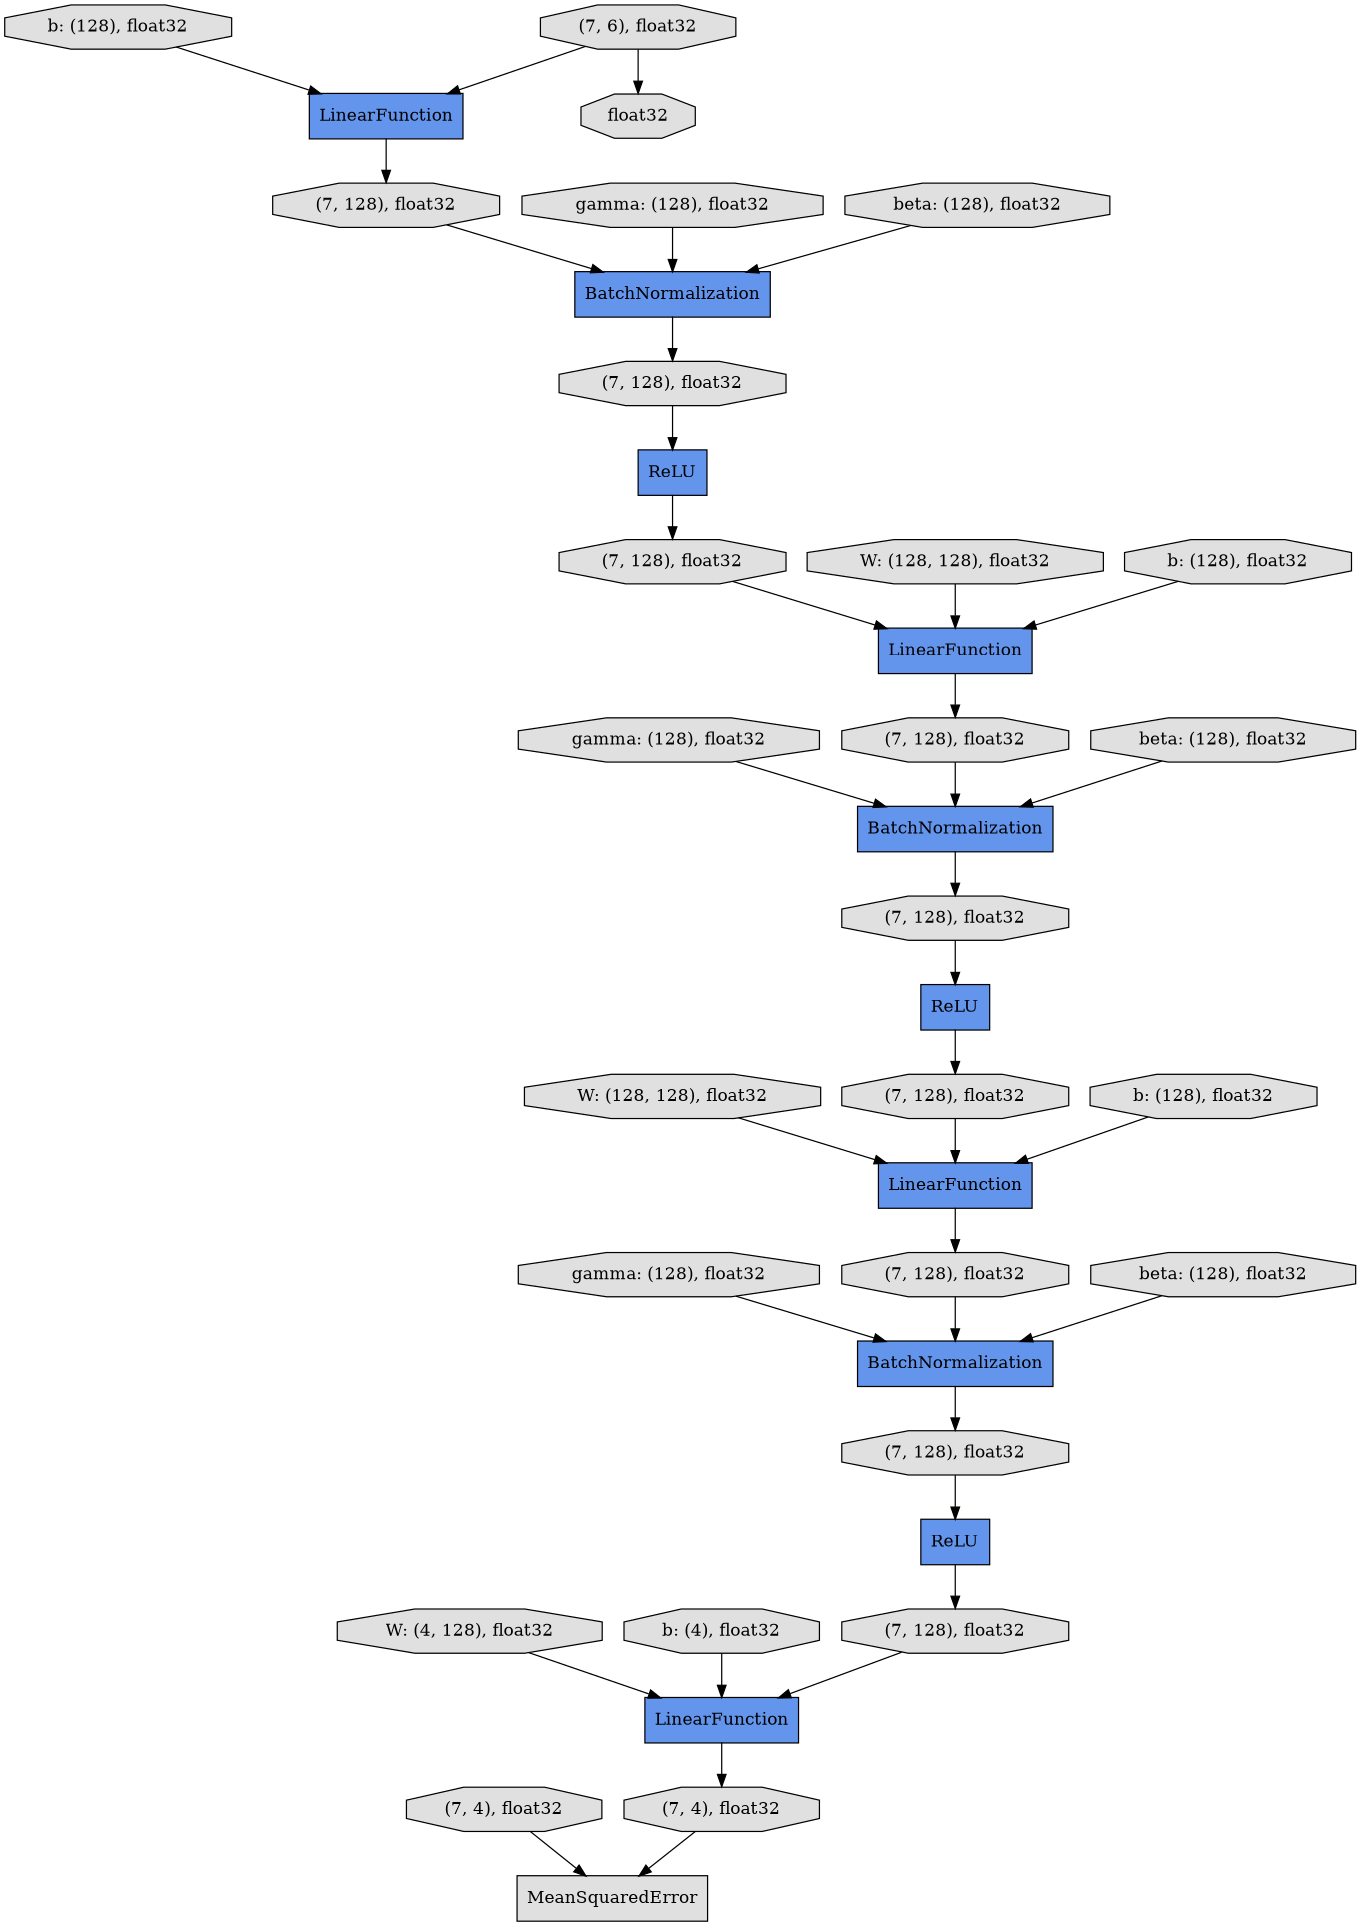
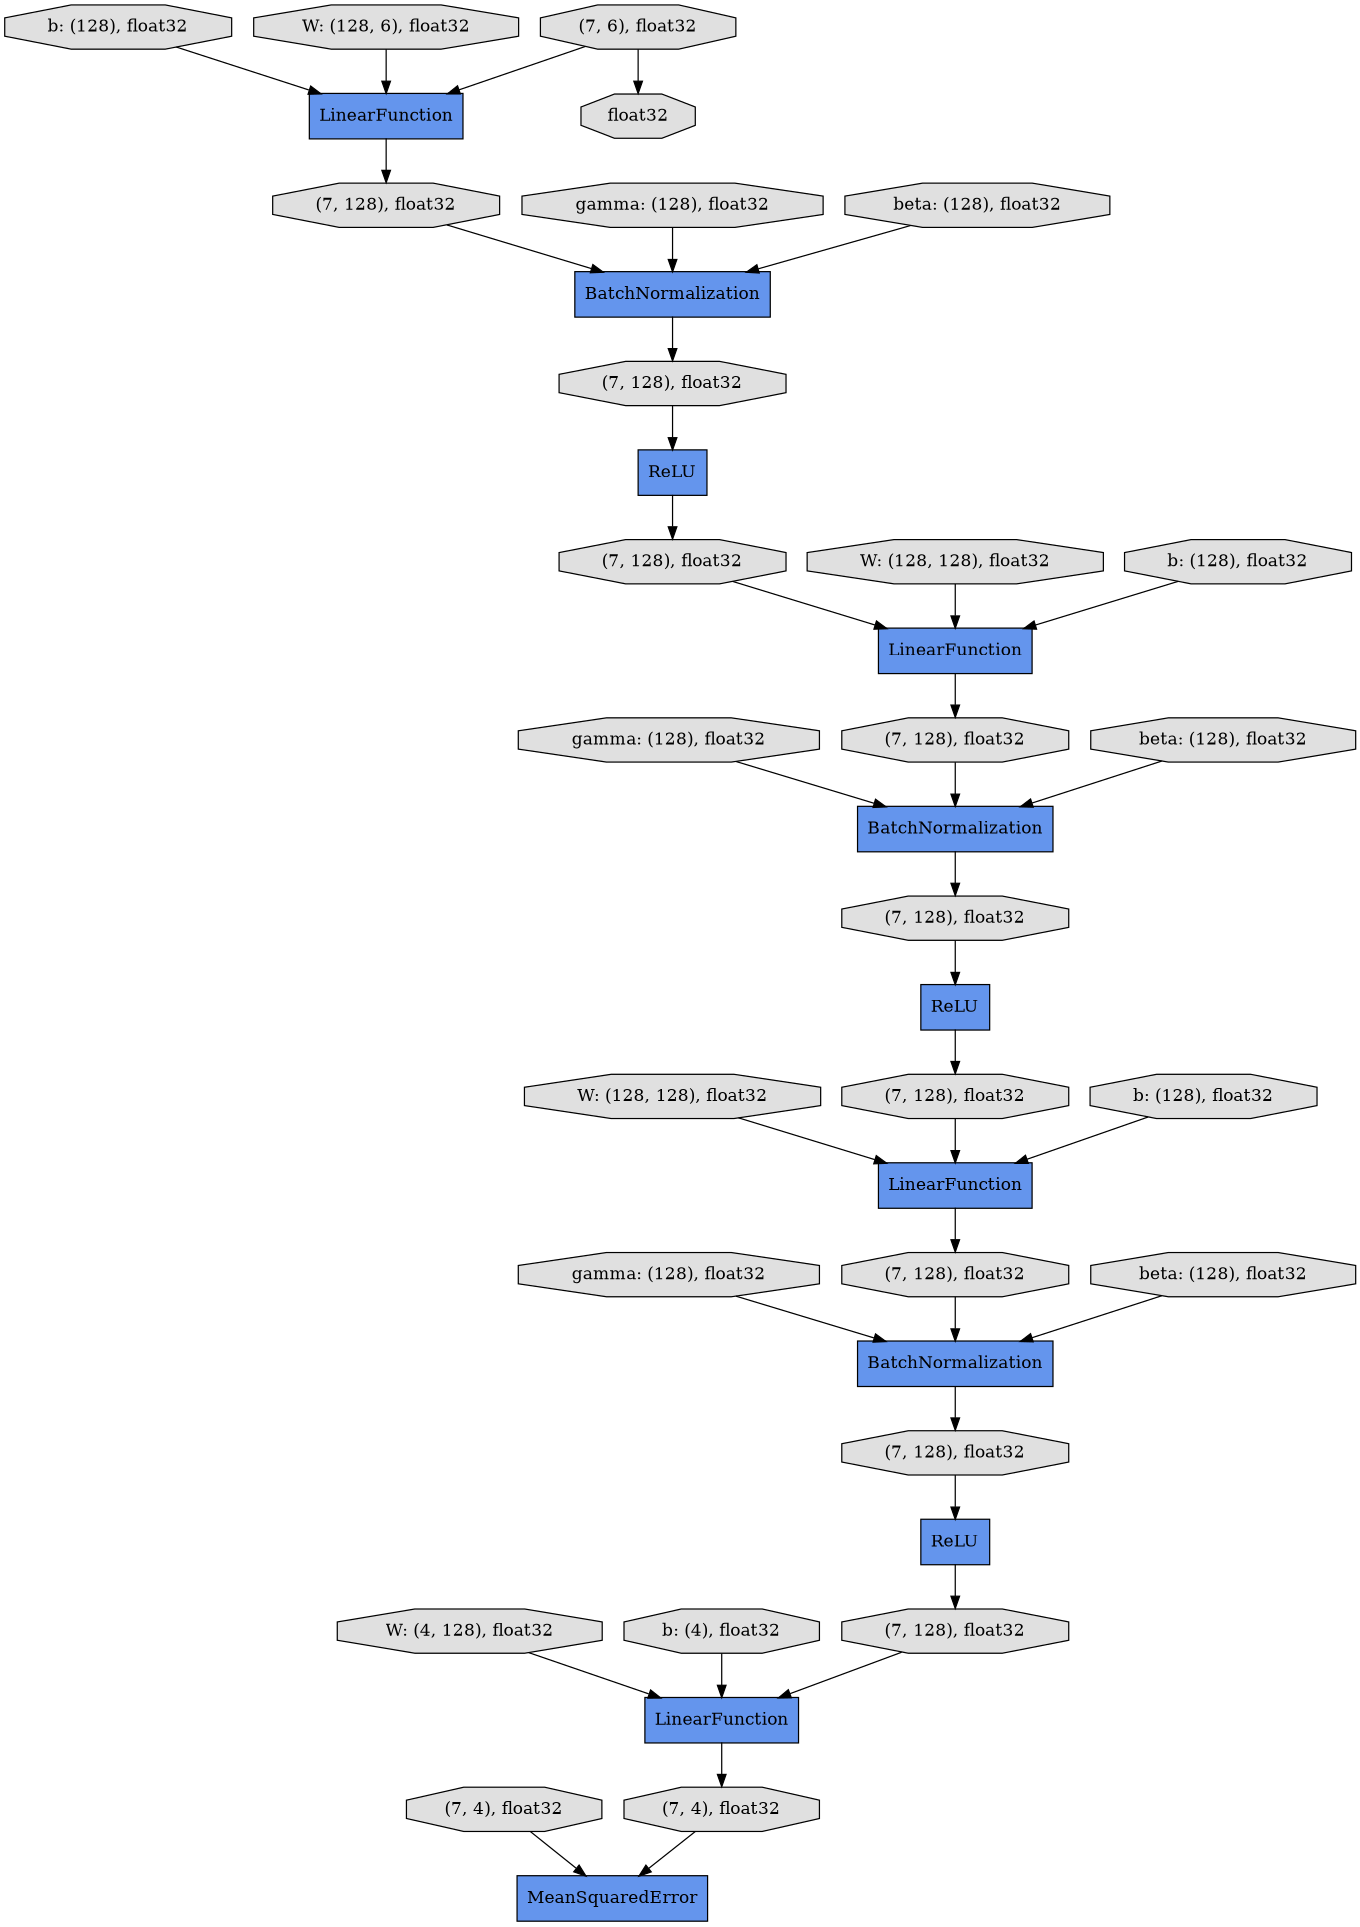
none -> (386, 27)
(612, 1898) -> (612, 1898)
